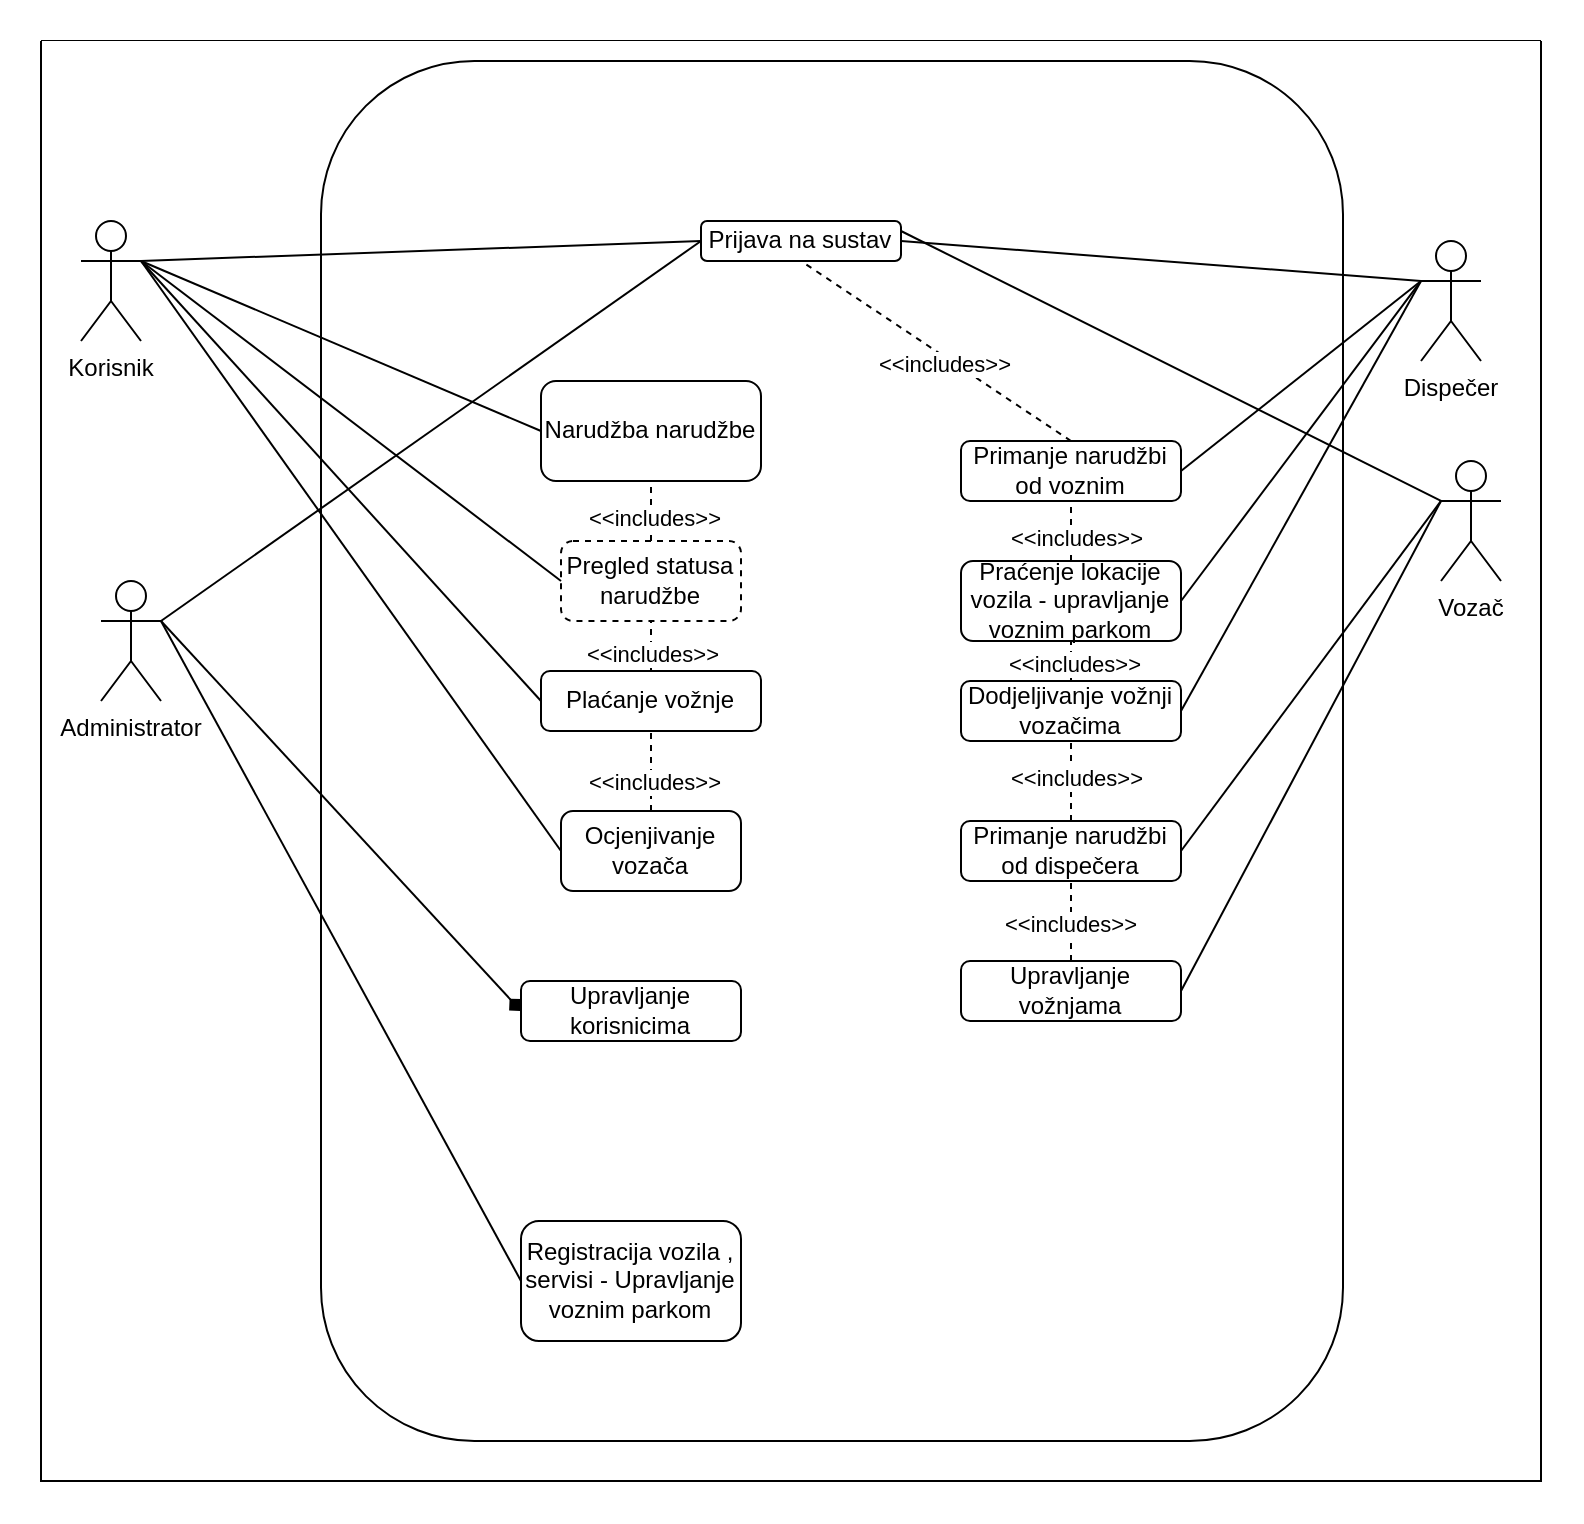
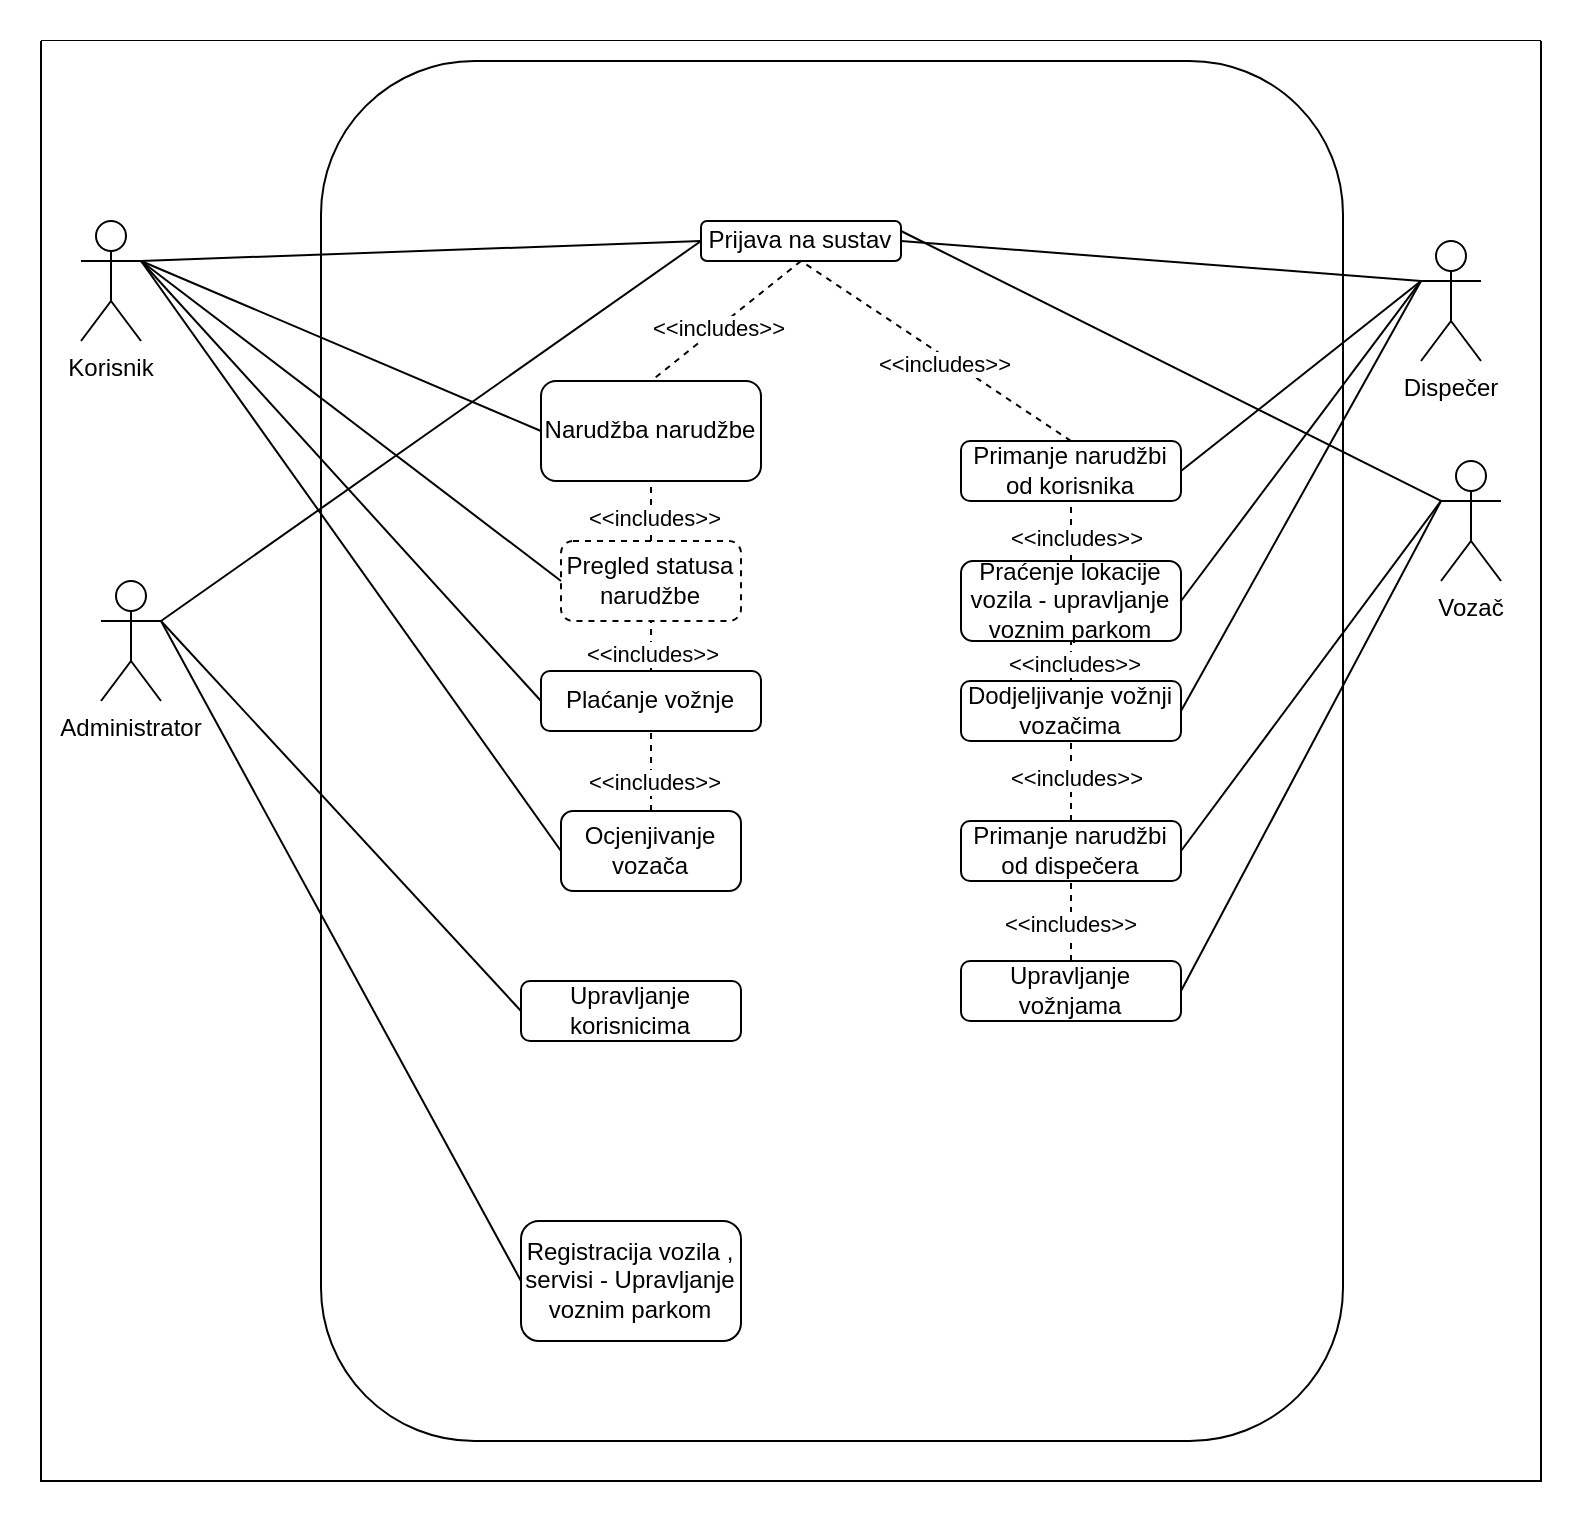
none -> (753, 300)
(1071, 471) -> (1071, 471)
(510, 999) -> (515, 1004)
